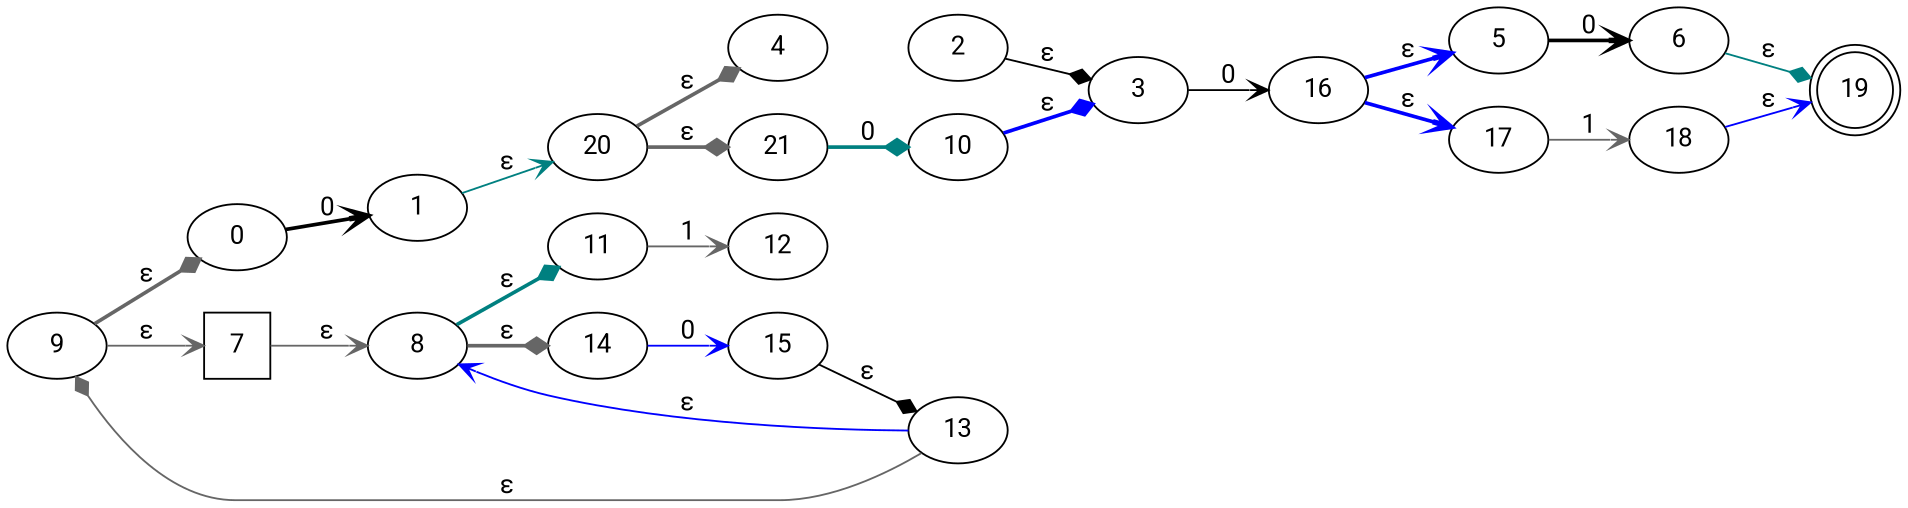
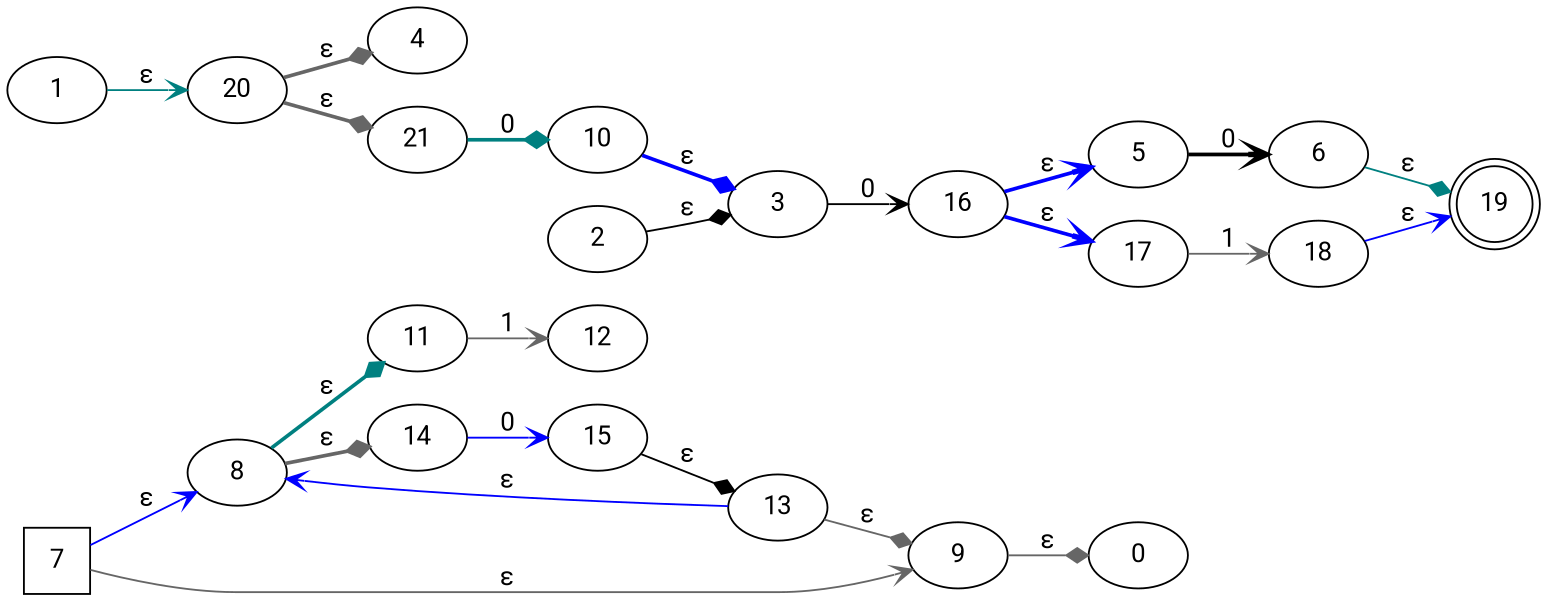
(318, 224) -> none
(138, 297) -> (1037, 555)
(146, 346) -> (492, 592)
(310, 346) -> (135, 523)
